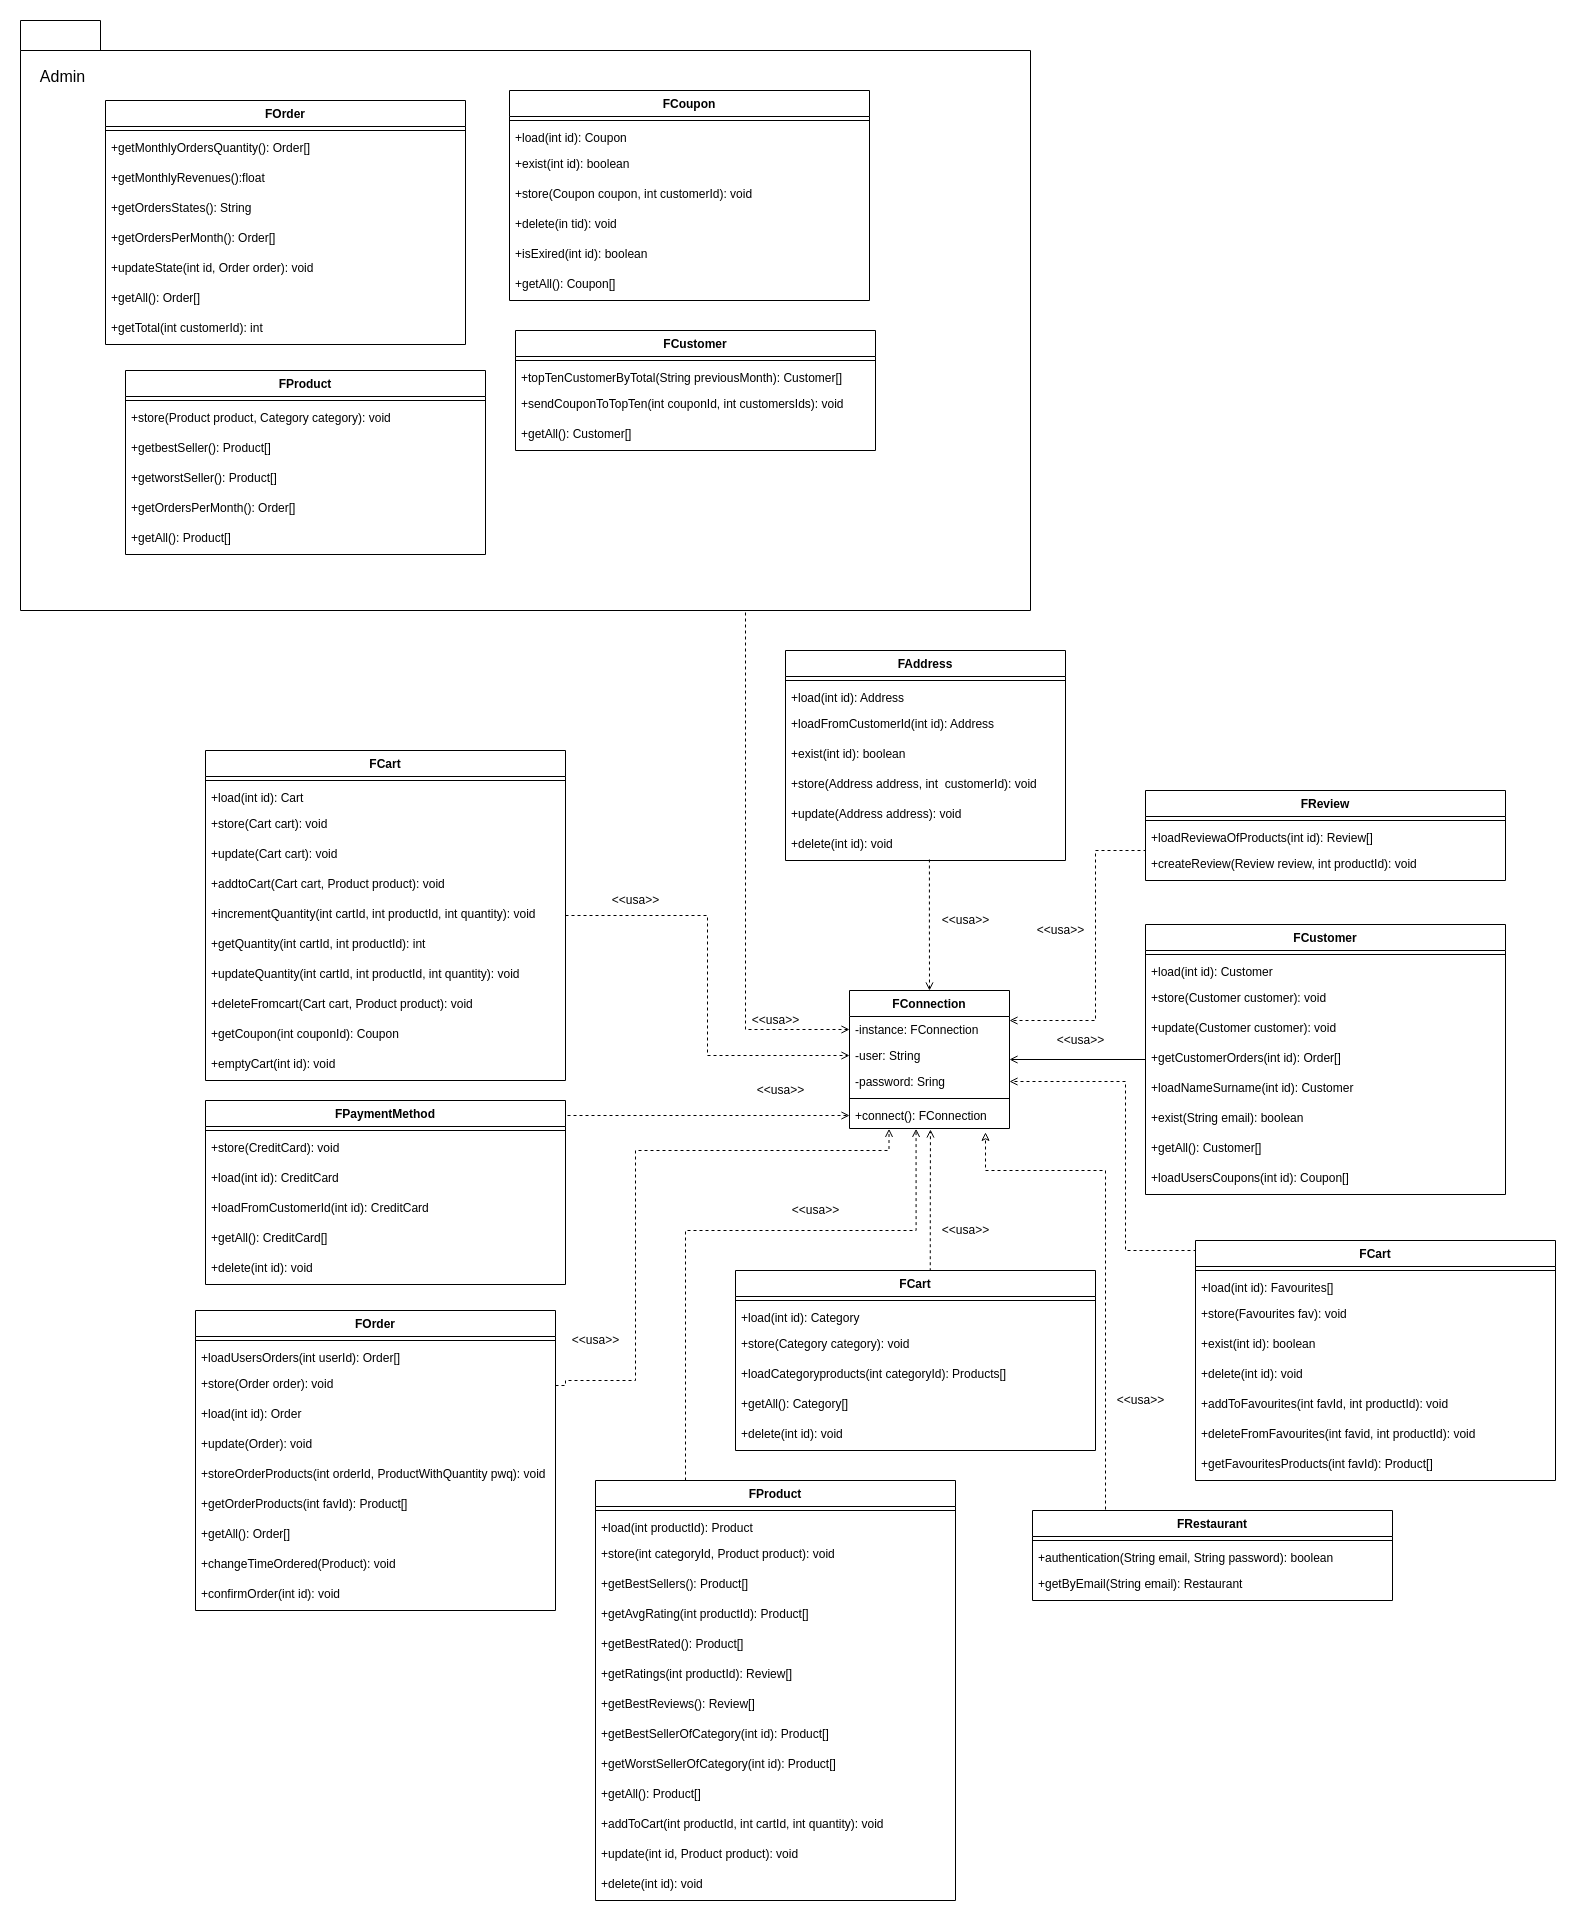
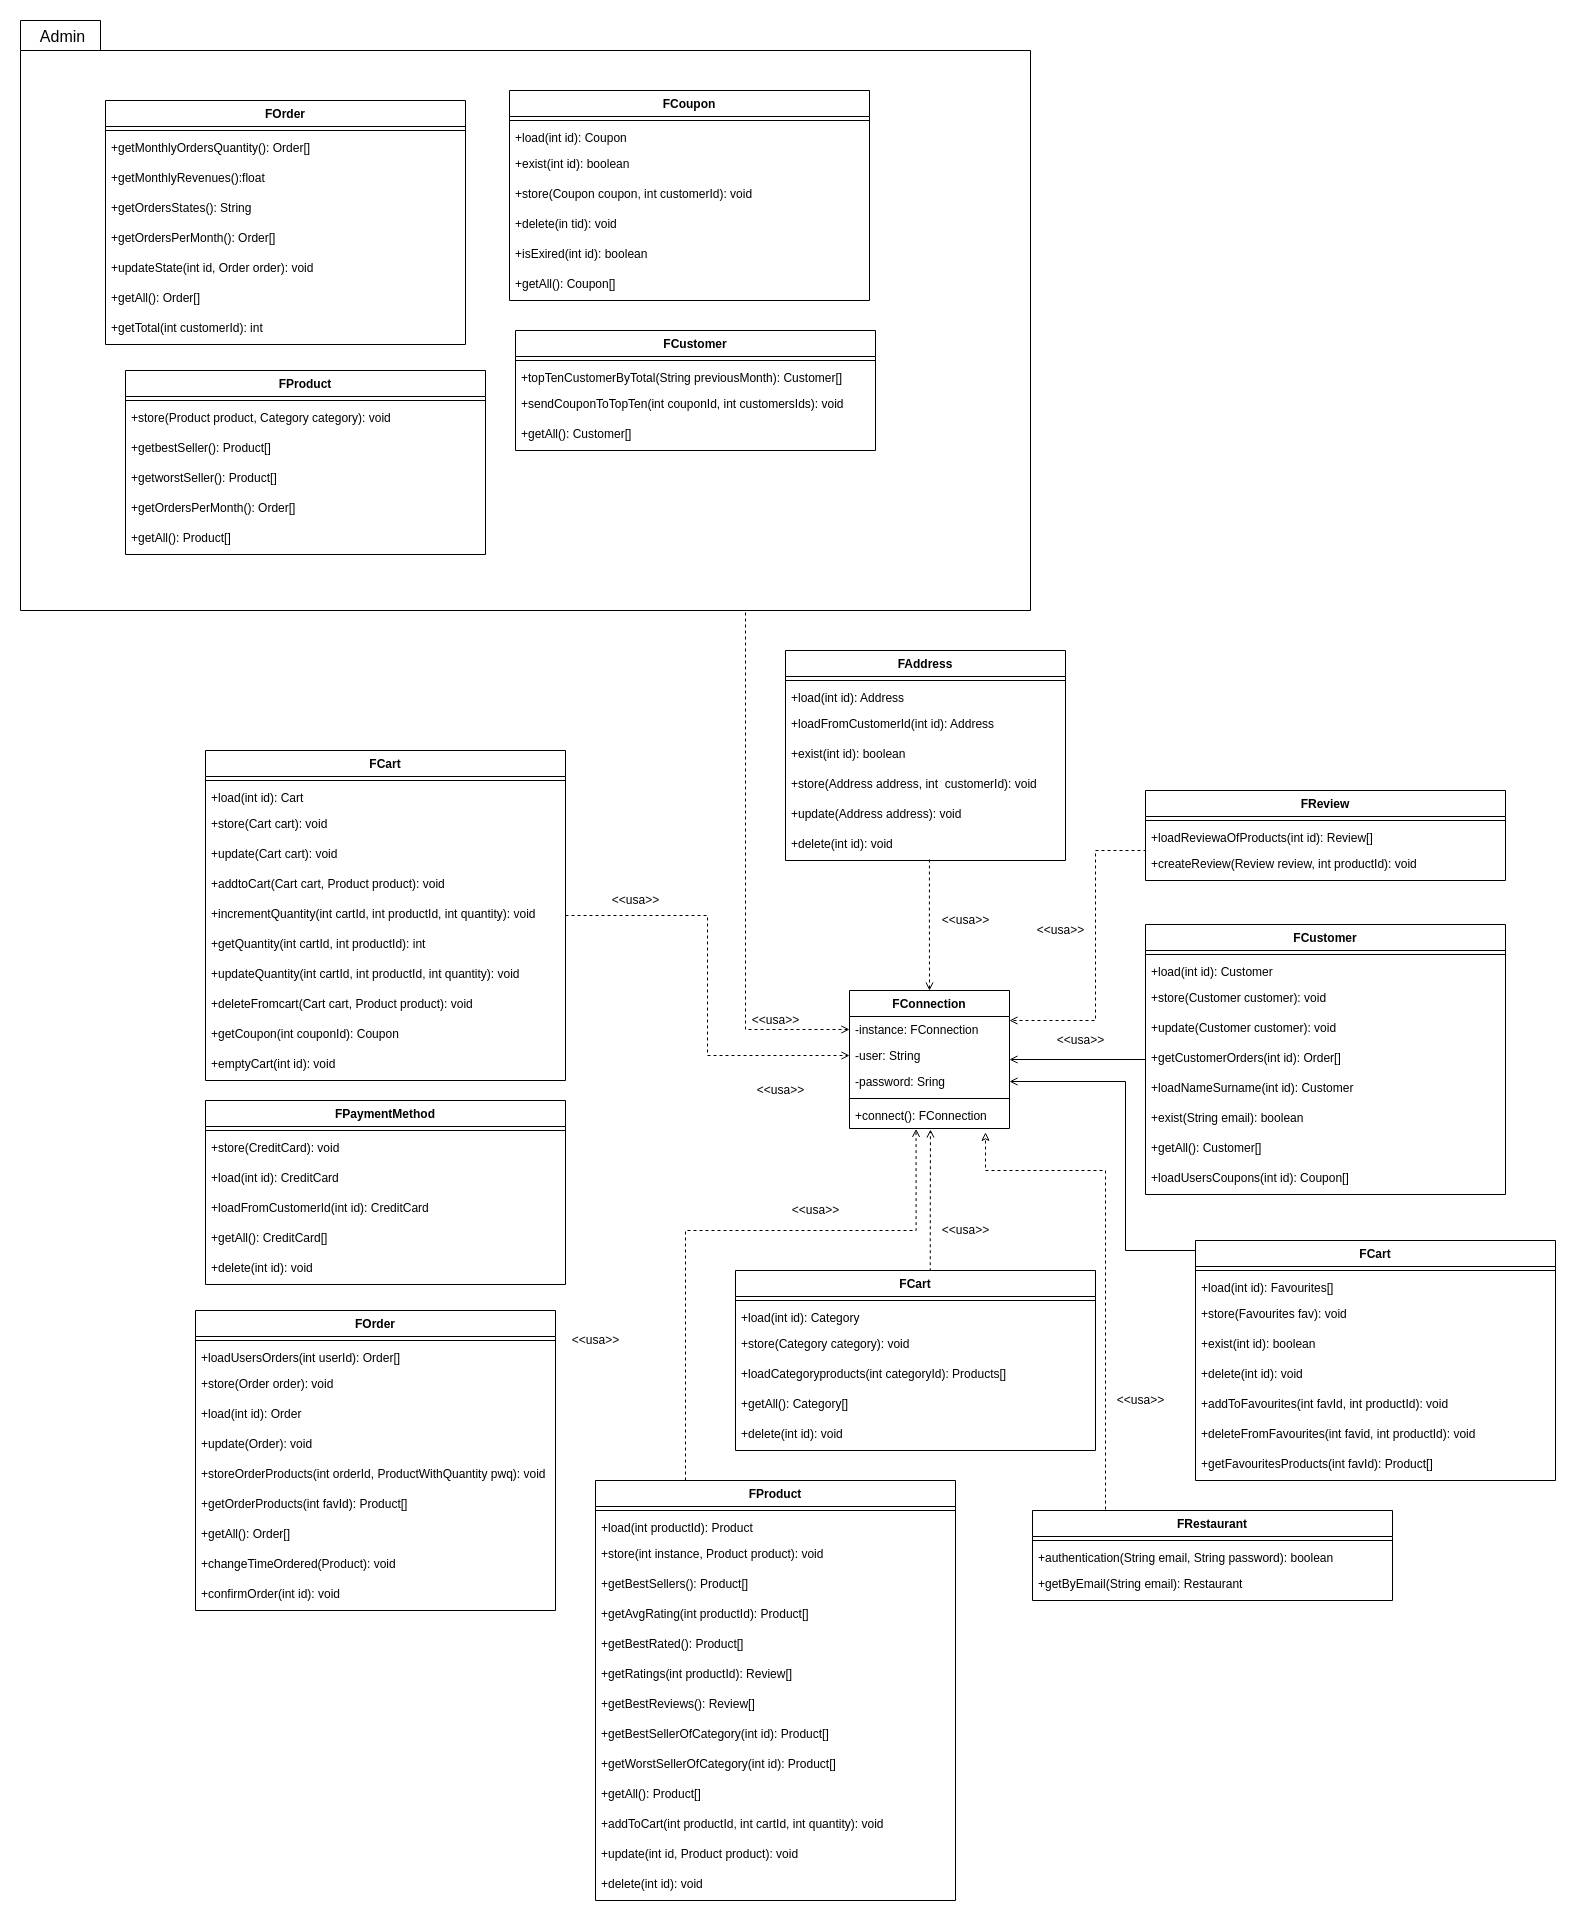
(63, 77) -> (63, 37)
(706, 1116) -> none
(1126, 1145) -> (1126, 1145)
(636, 1172) -> none
(740, 1554) -> (731, 1554)
